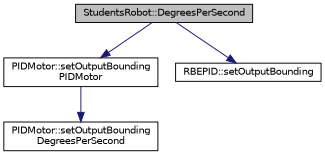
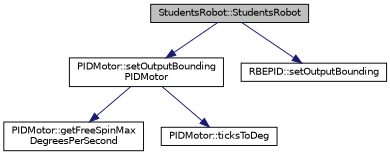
(164, 13) -> (230, 13)
(81, 136) -> (74, 136)
none -> (219, 136)
